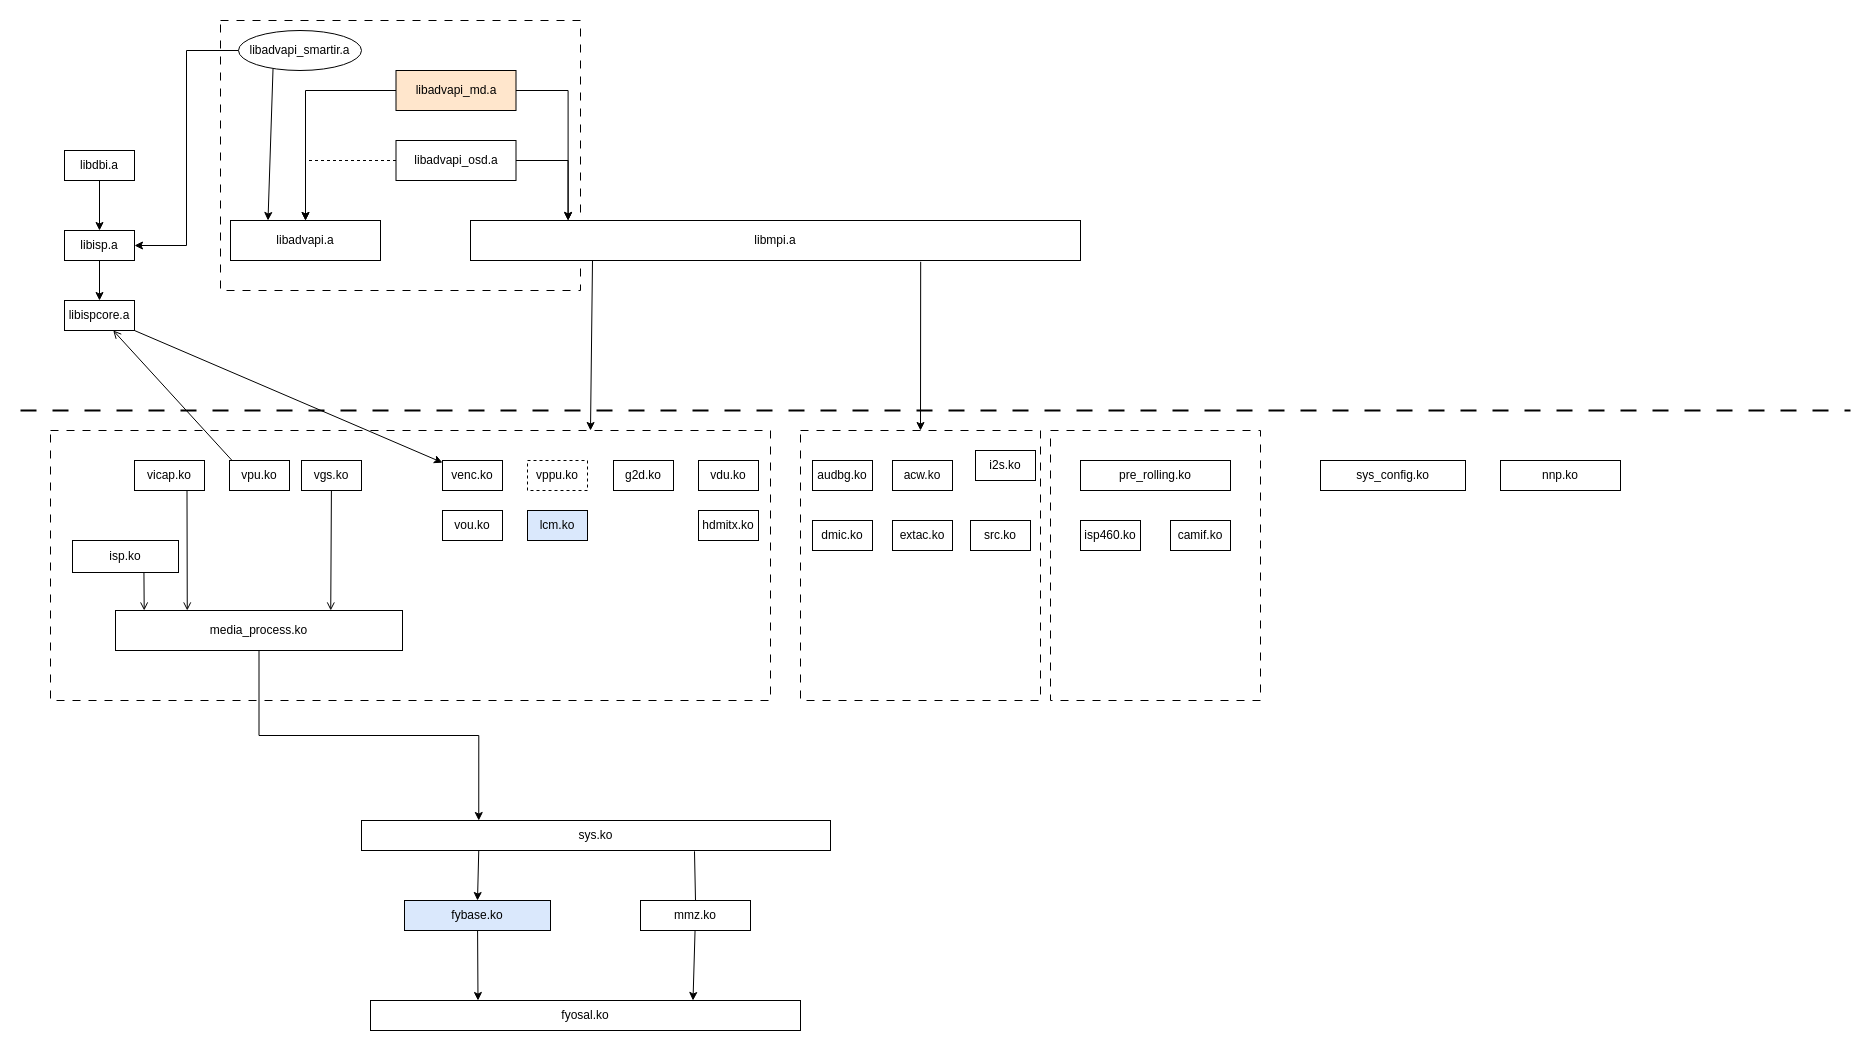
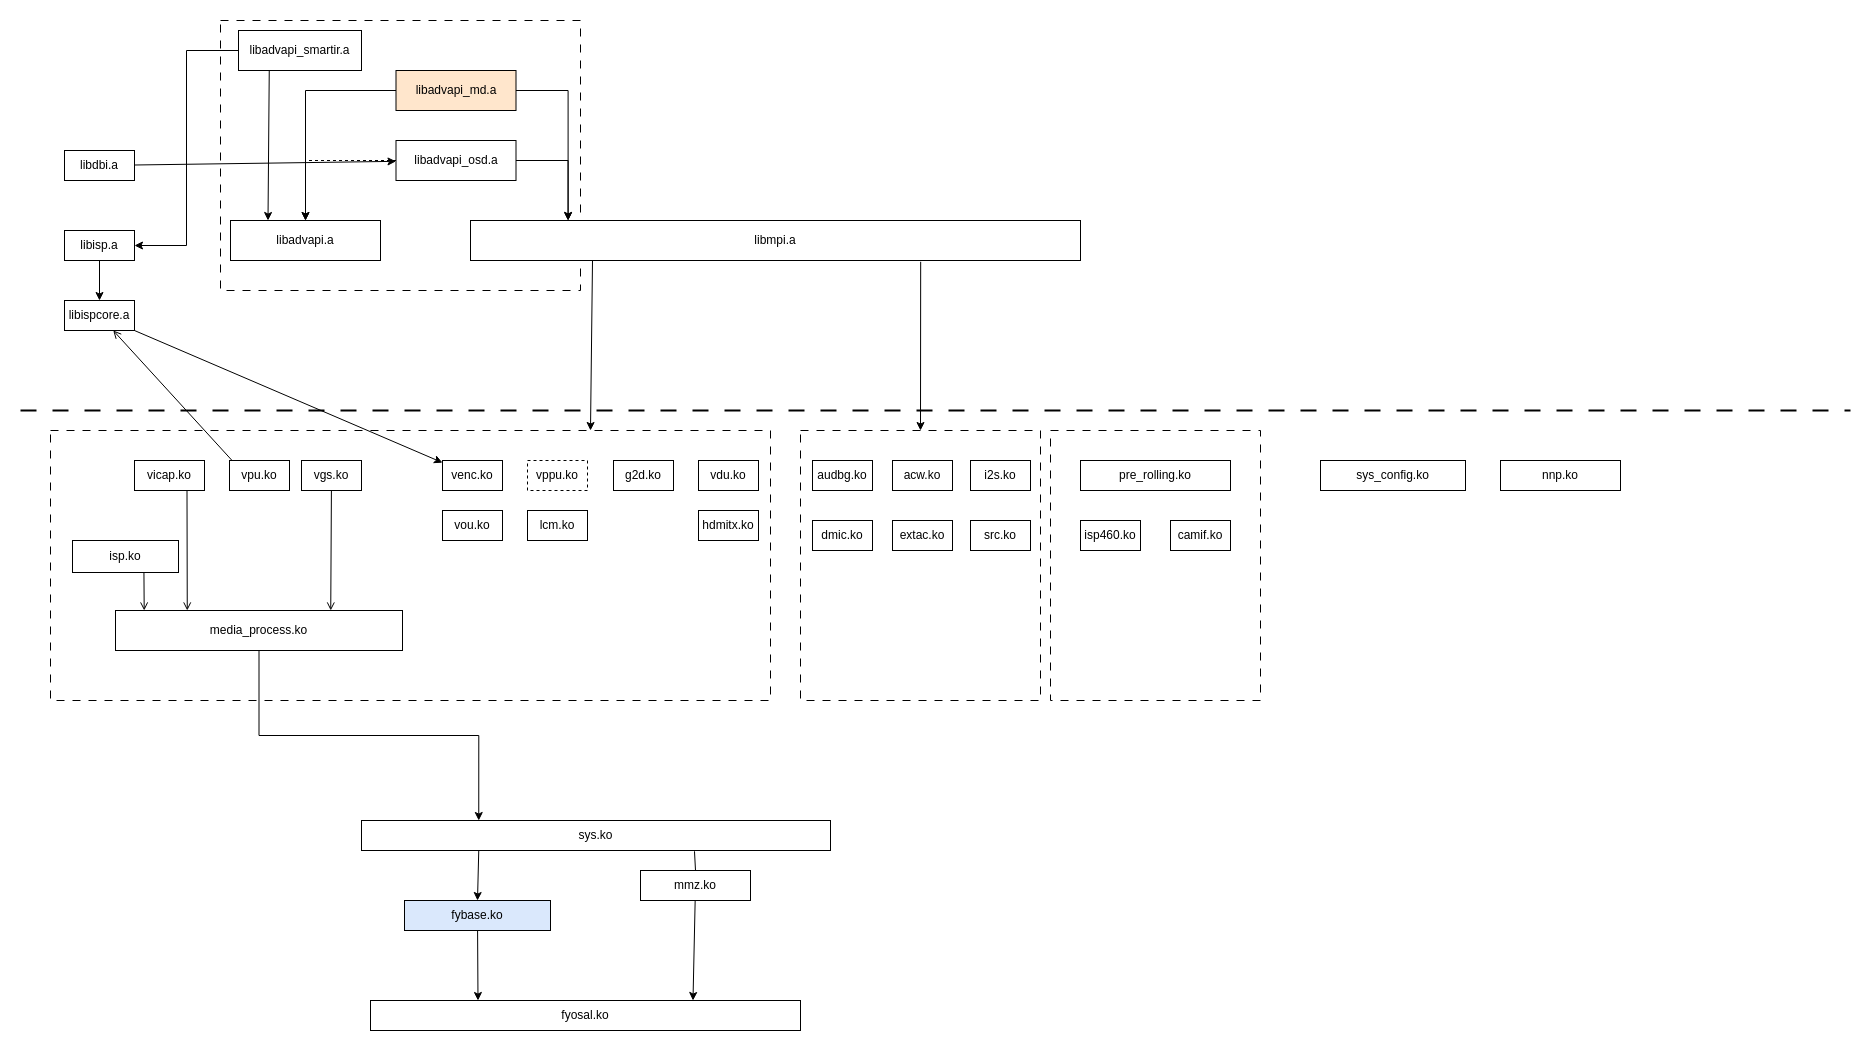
(300, 51) -> (300, 51)
(100, 202) -> (260, 163)
(1006, 466) -> (1001, 476)
(558, 526) -> (558, 526)
(696, 916) -> (696, 886)
